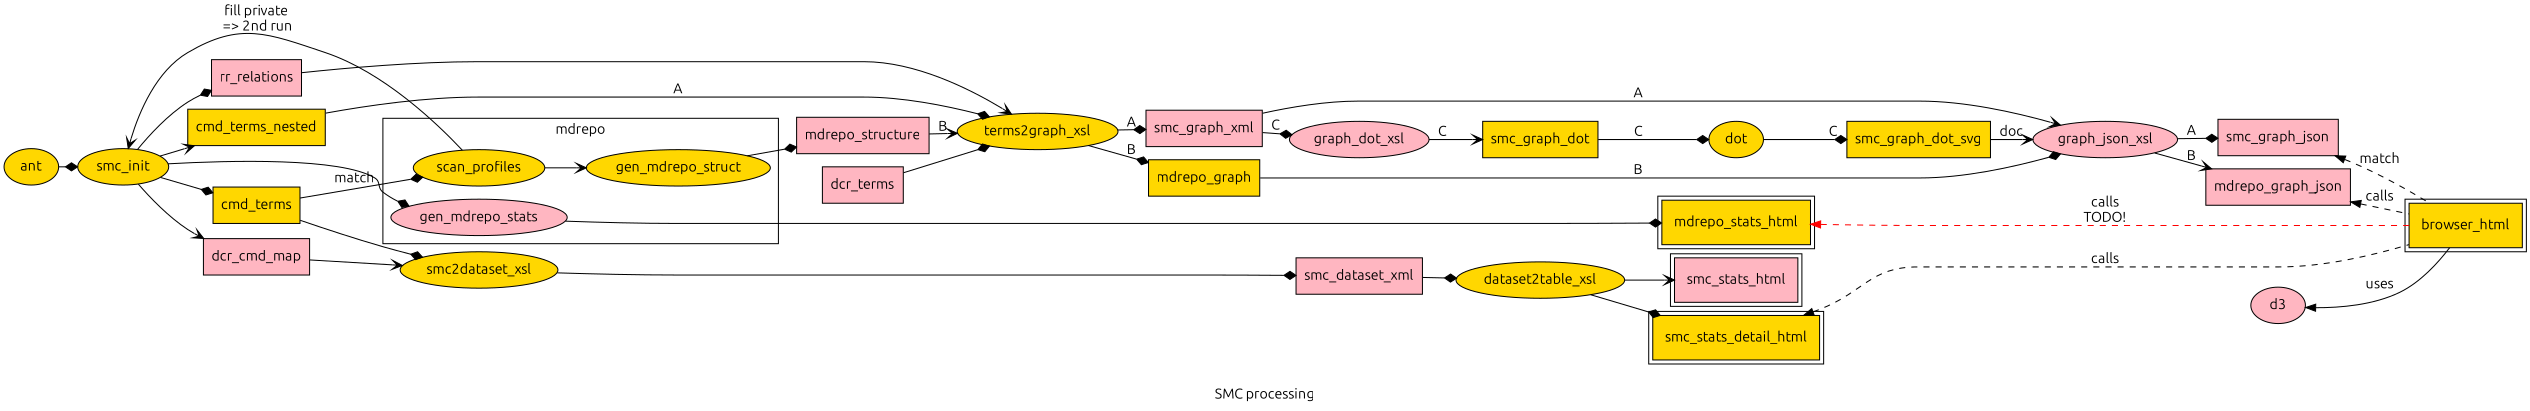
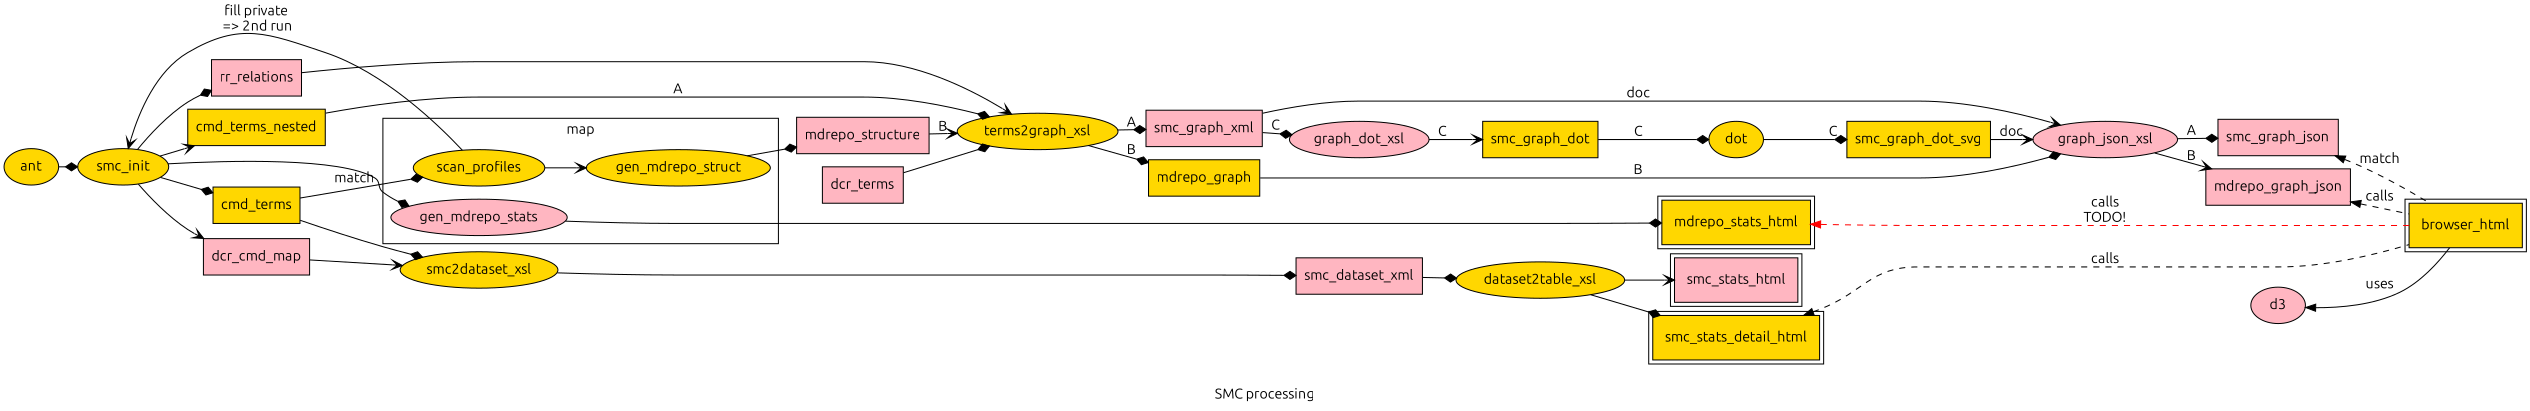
(1639, 94) -> (1639, 94)
(581, 130) -> (581, 130)
